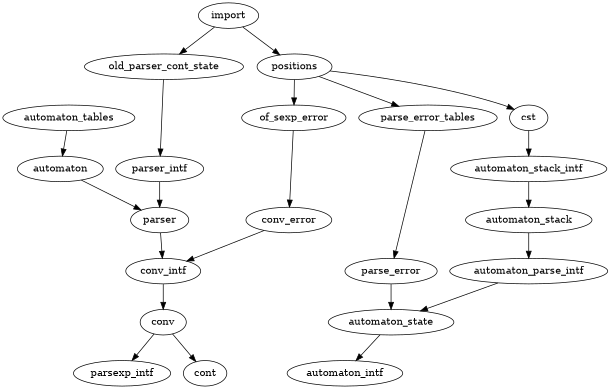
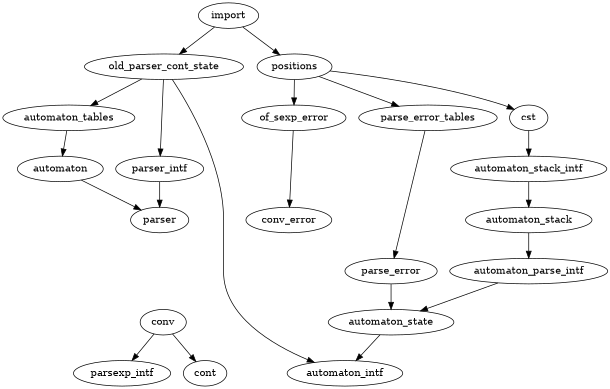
none -> (119, 91)
none -> (224, 234)
(163, 271) -> none
